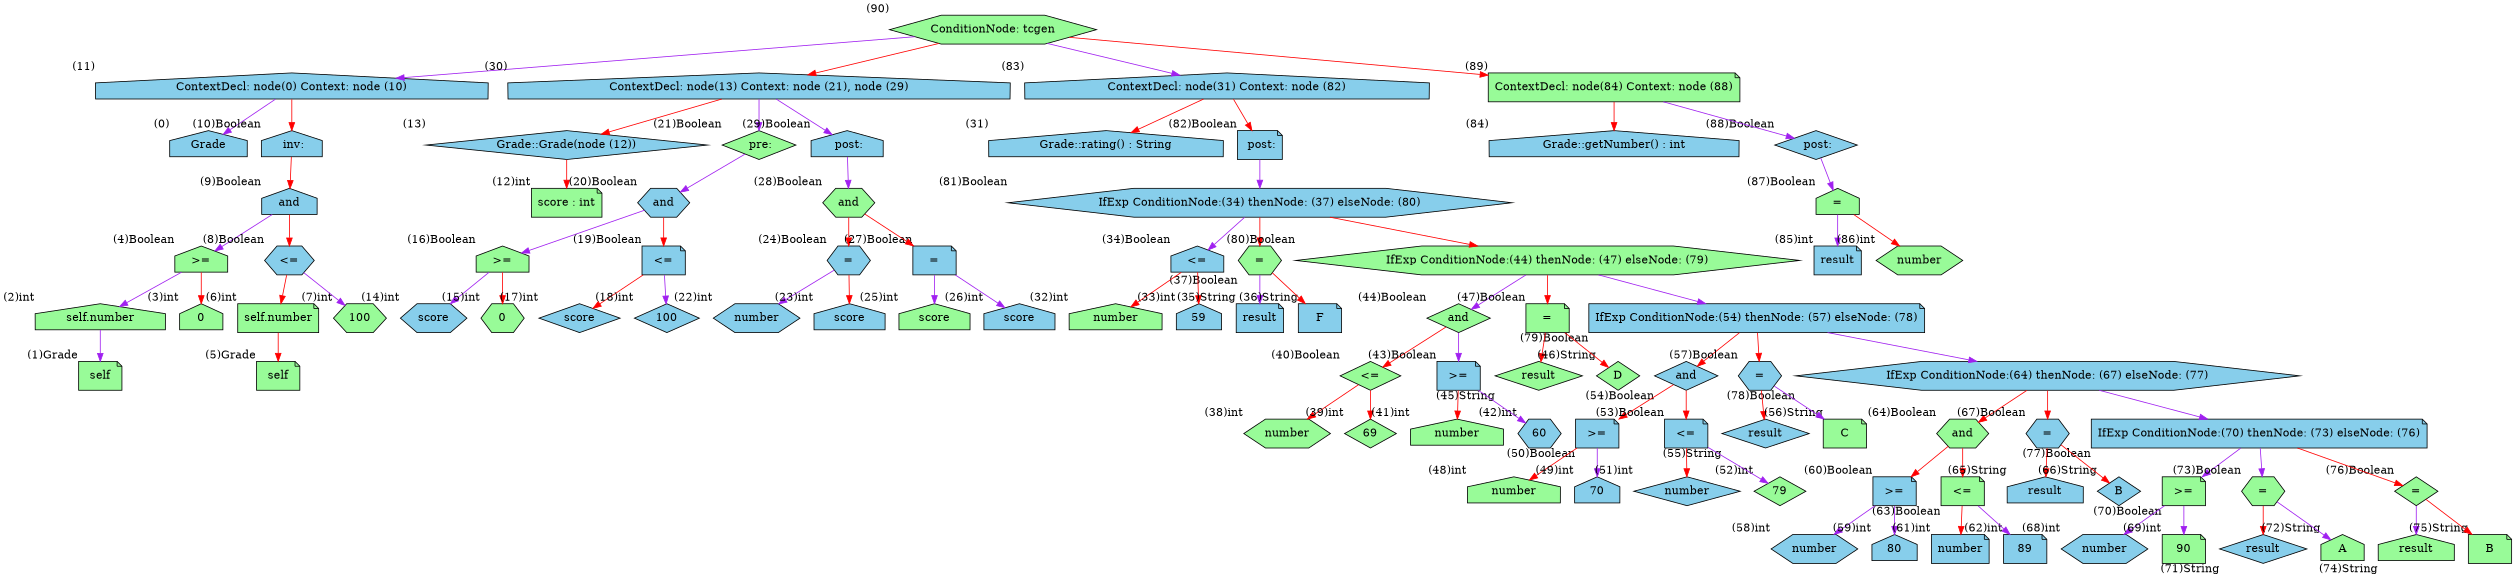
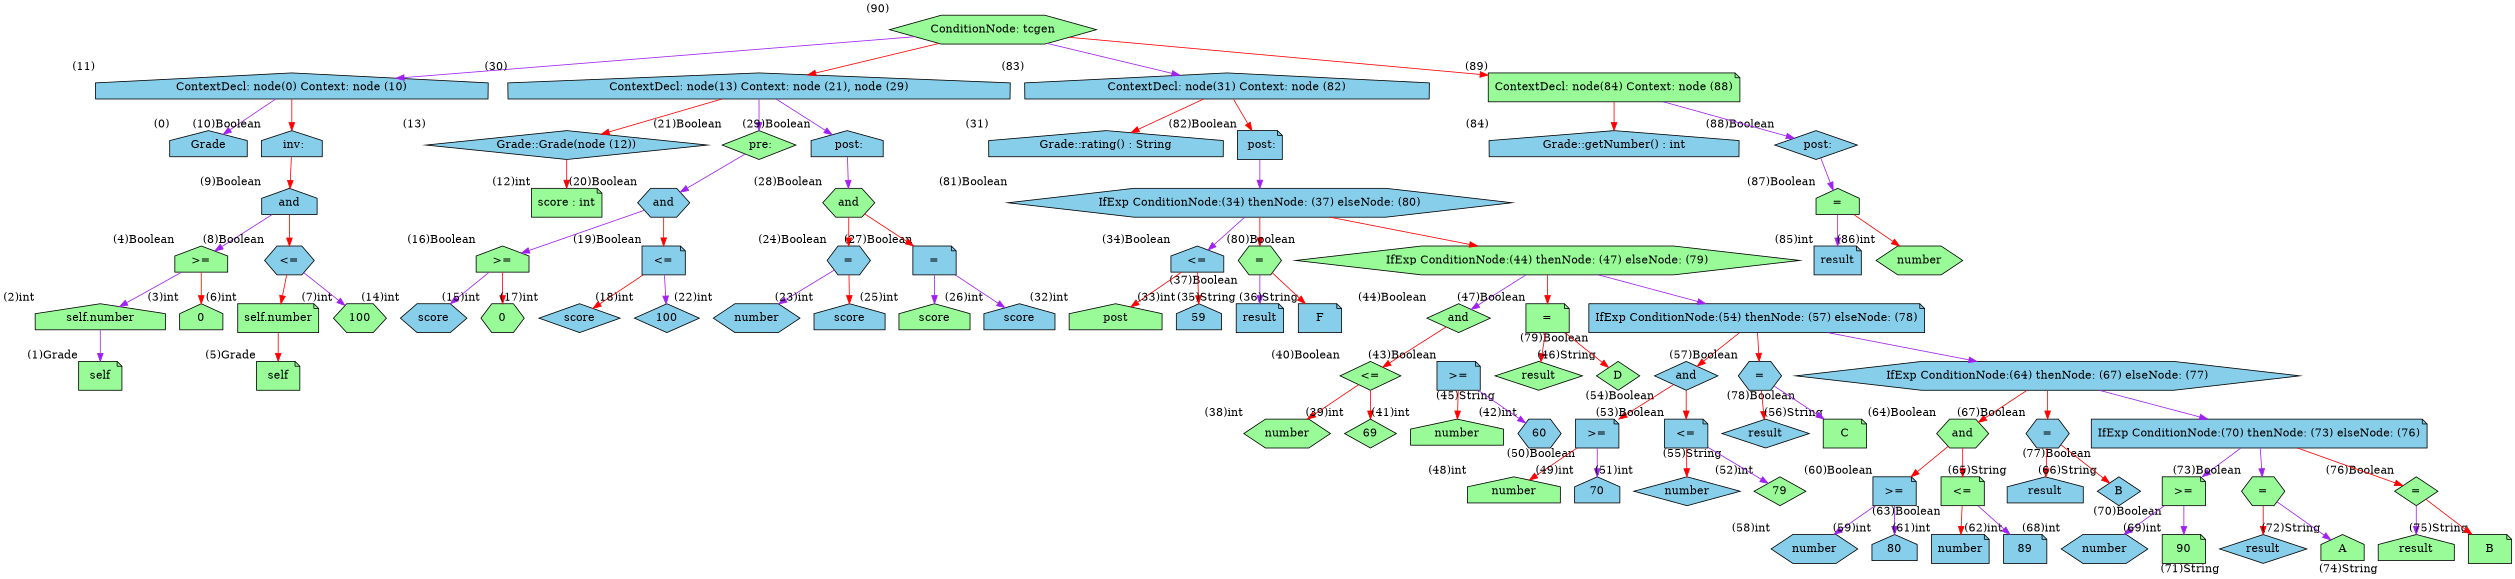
(1116, 318) -> (1116, 318)
(1459, 343) -> none
